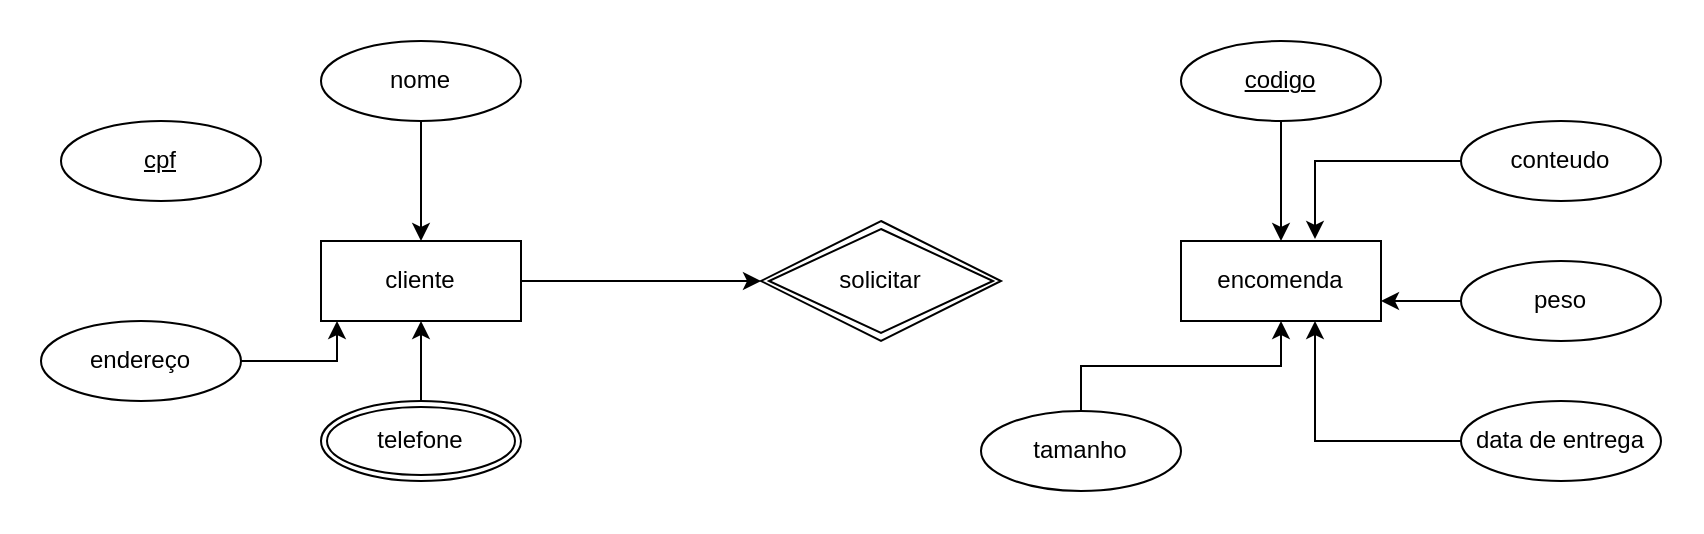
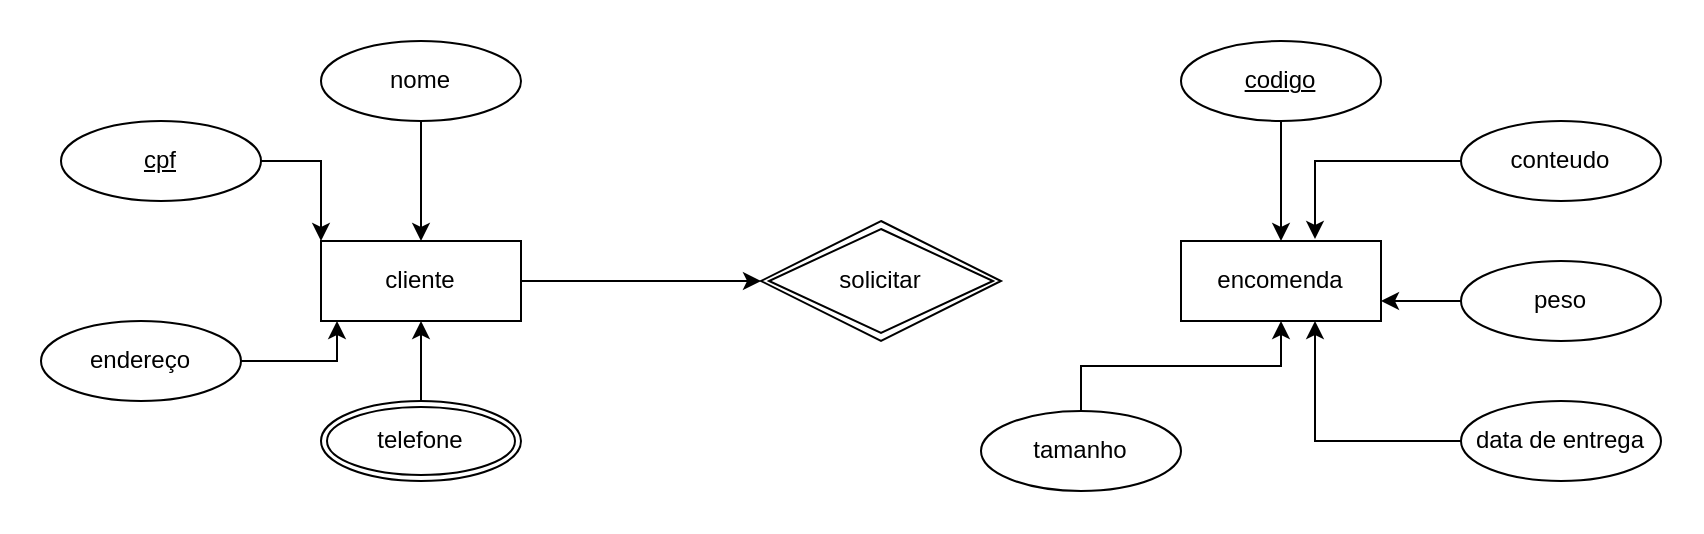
none -> (321, 164)
